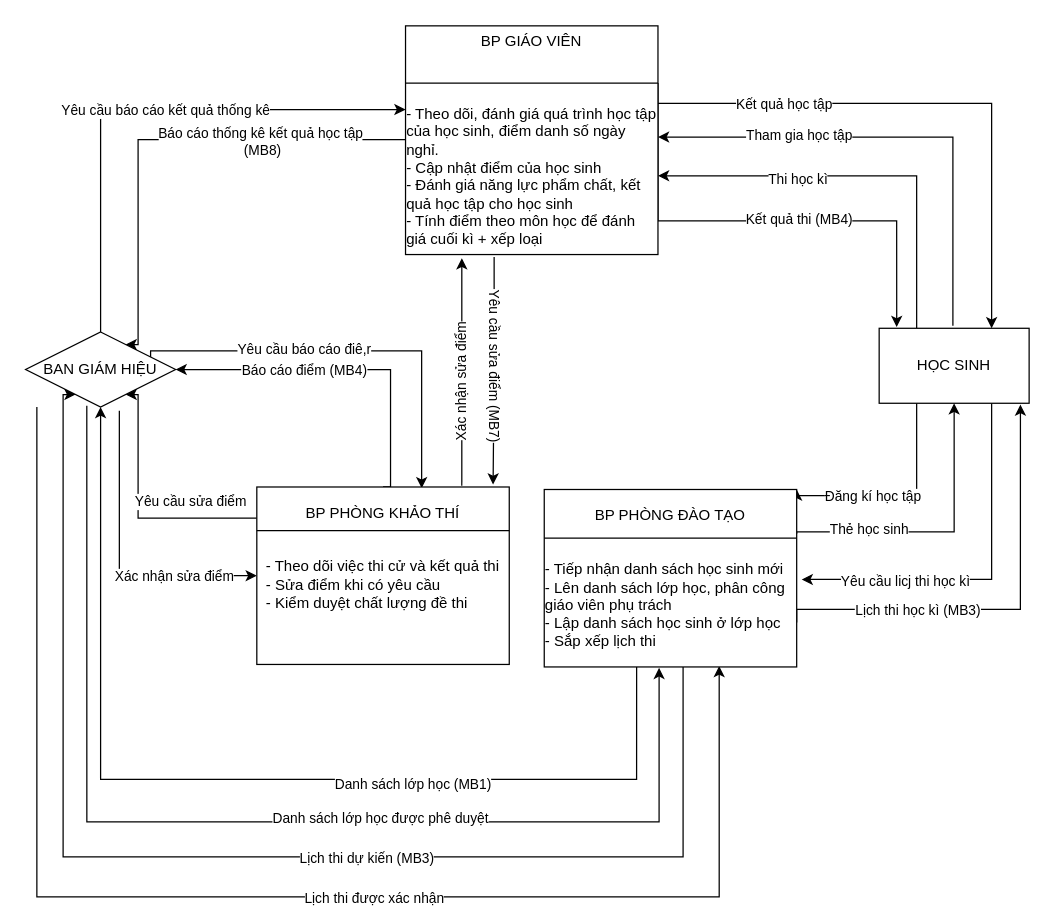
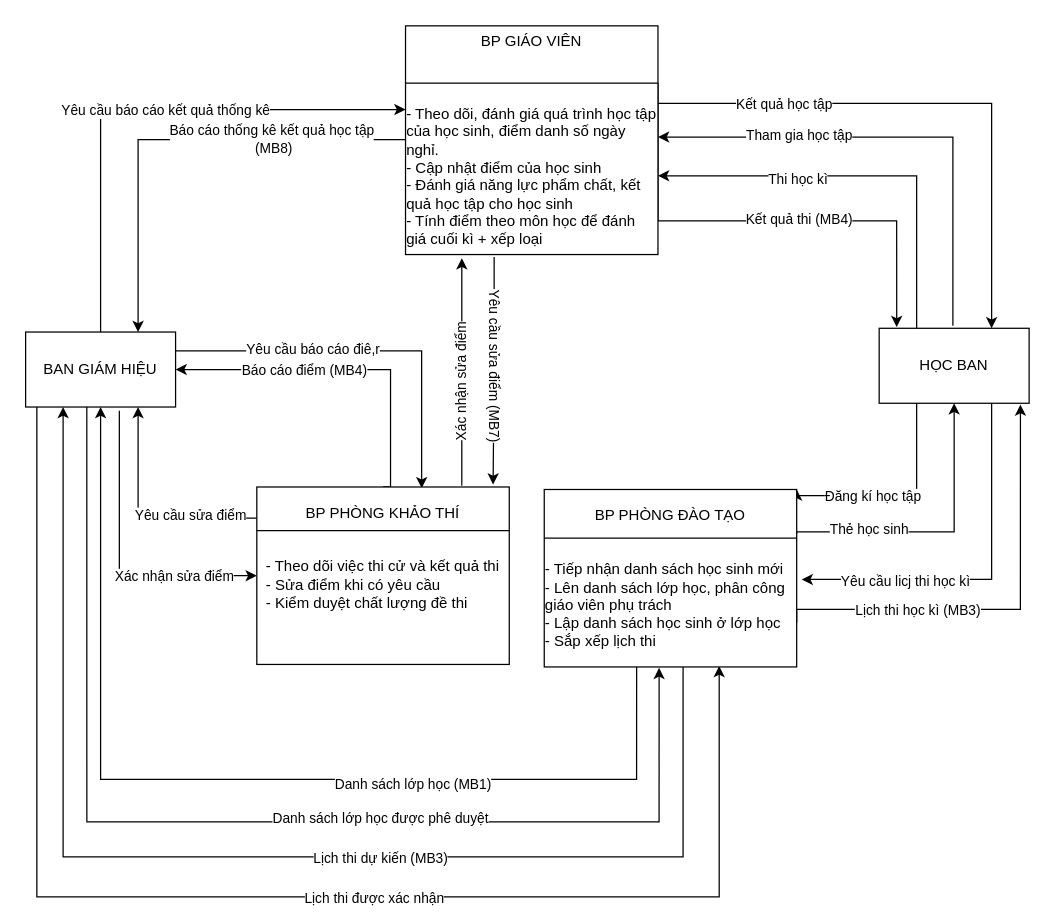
(954, 366) -> (954, 366)
(101, 369) -> (101, 369)
